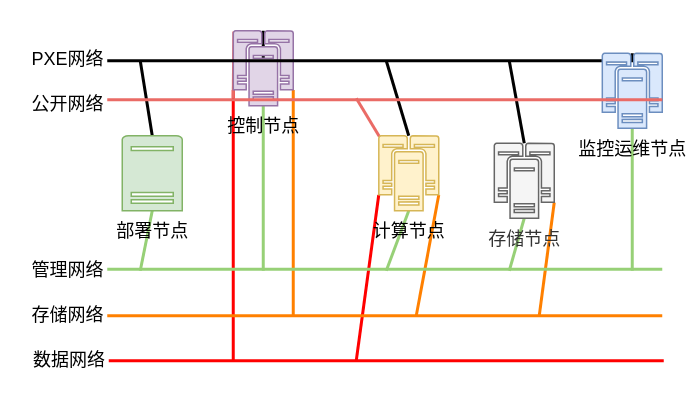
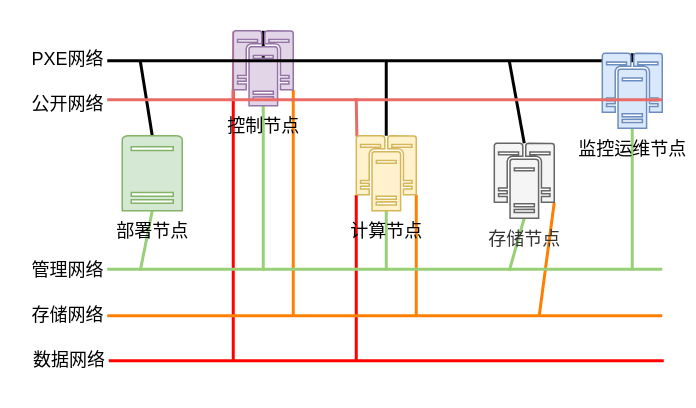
(409, 173) -> (386, 173)
